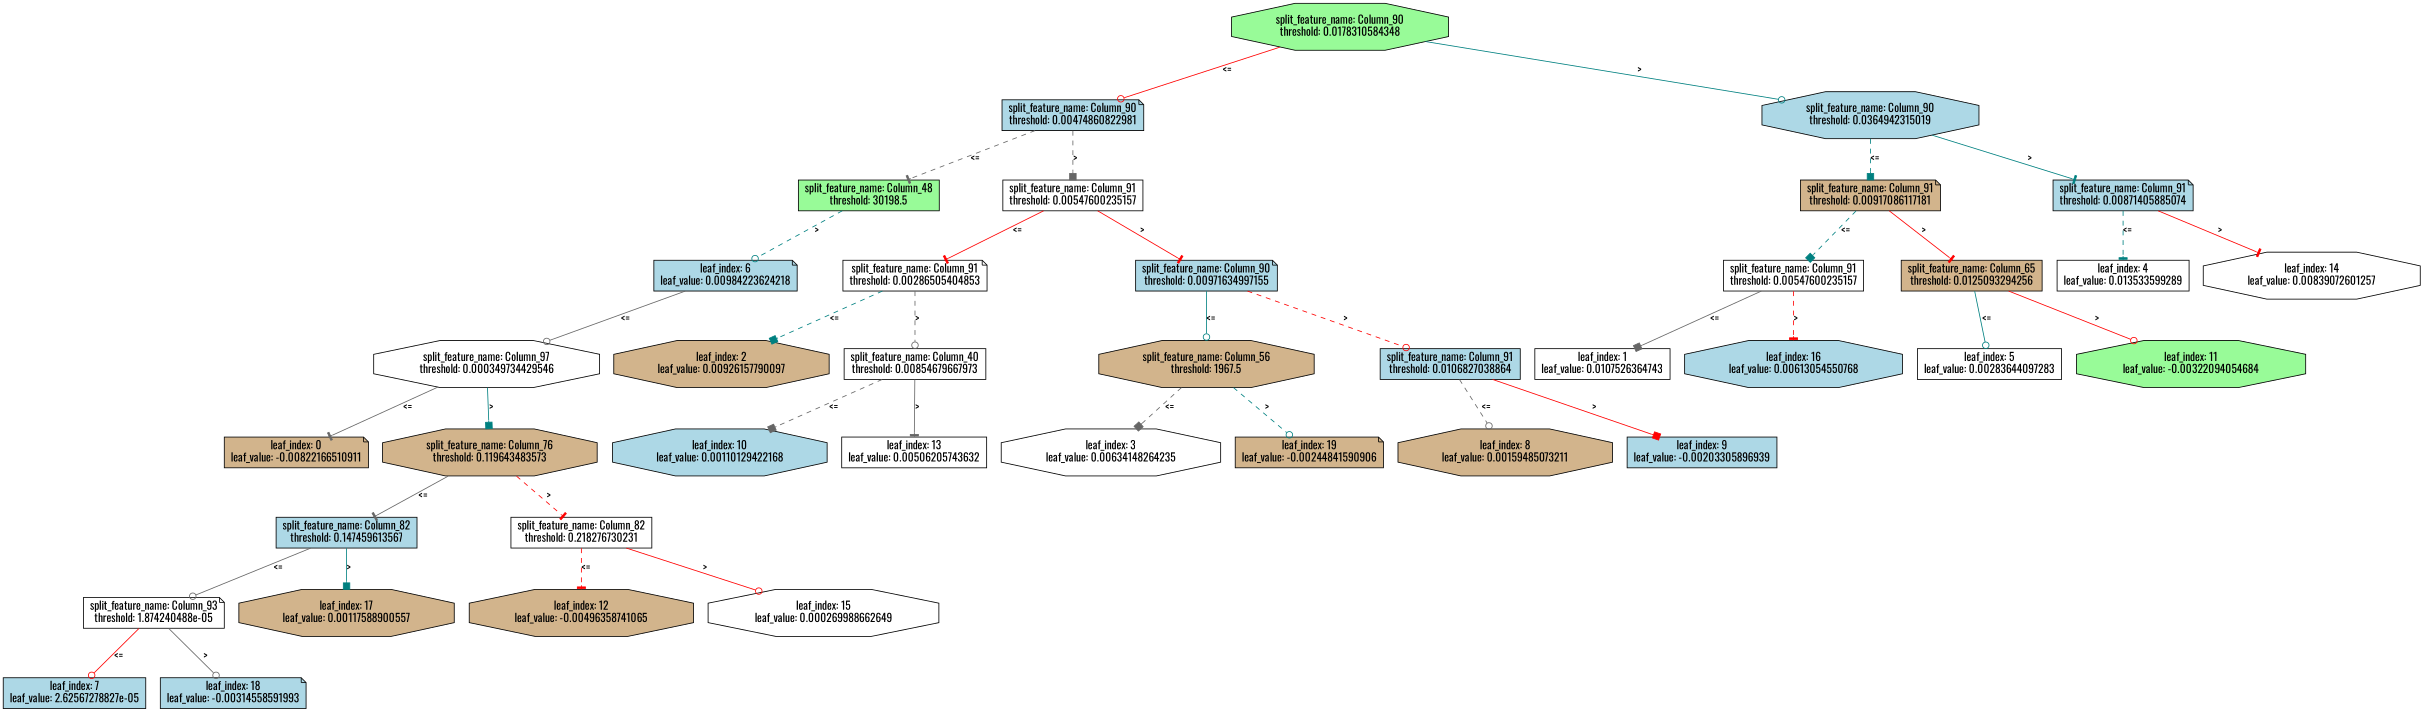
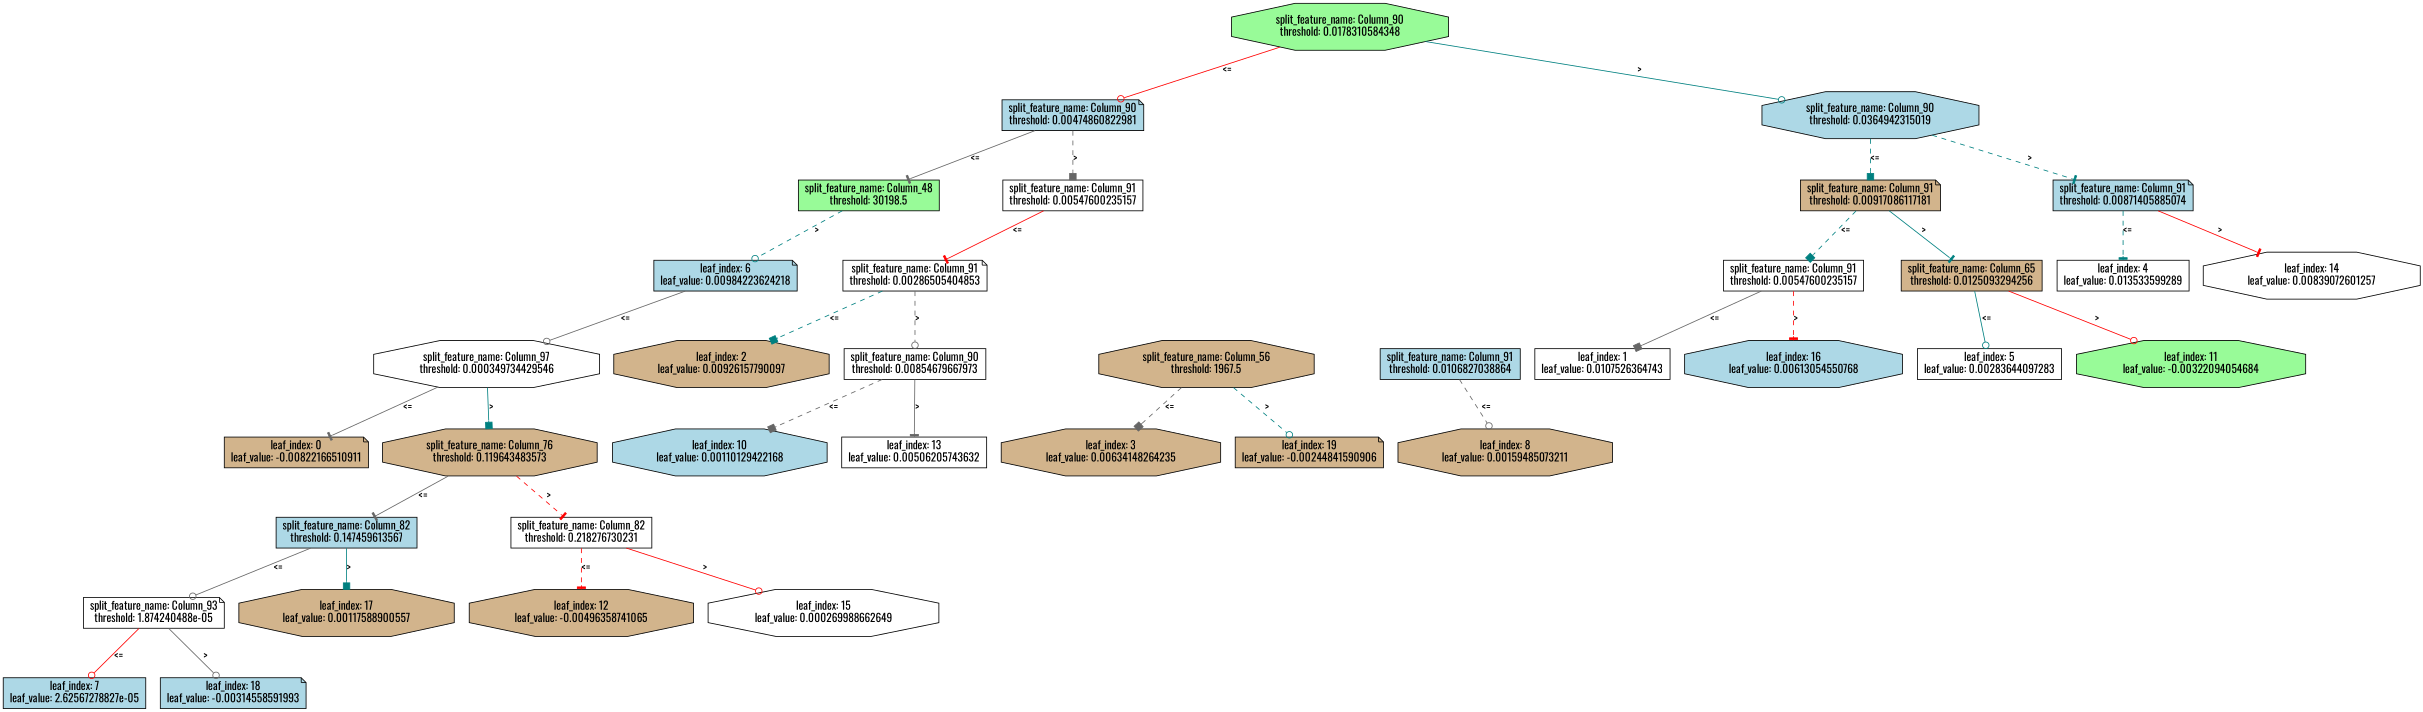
(973, 155) -> (973, 155)
(2002, 157) -> (2002, 157)
(1919, 234) -> (1919, 234)
(1206, 276) -> none
(915, 364) -> (915, 364)
(1111, 452) -> (1111, 452)
(1702, 452) -> none
